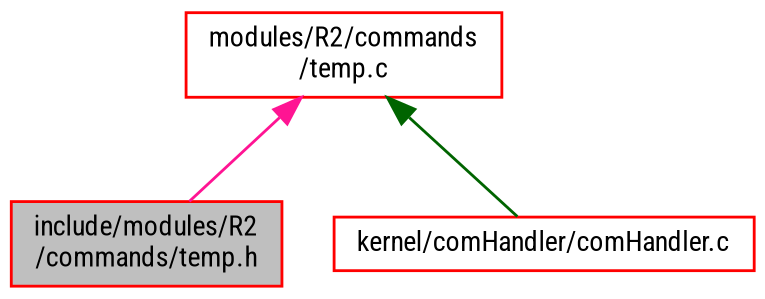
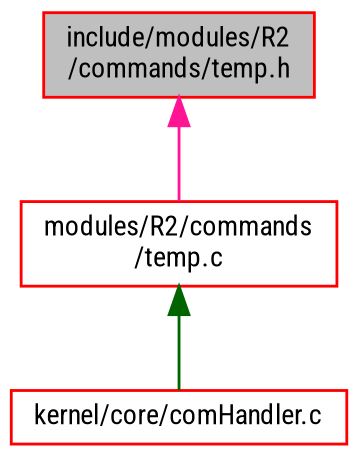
(234, 159) -> (179, 164)
(544, 244) -> (179, 417)
